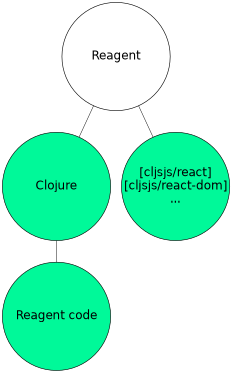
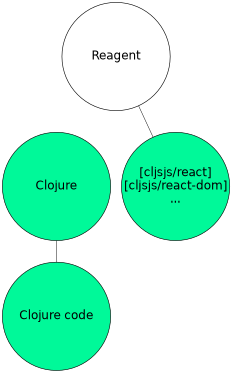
(86, 121) -> none
(57, 316) -> (57, 316)
